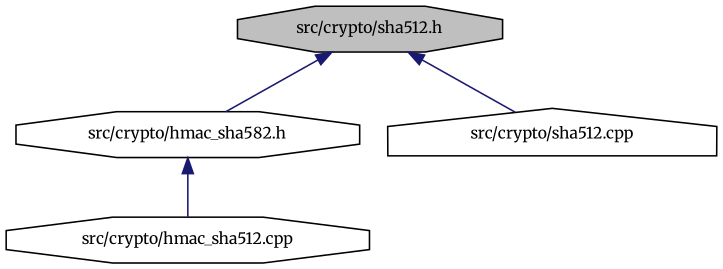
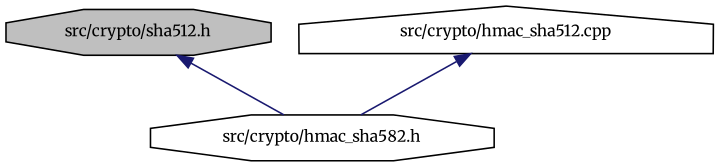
(552, 135) -> none
(188, 195) -> (409, 88)
(188, 240) -> (506, 32)
